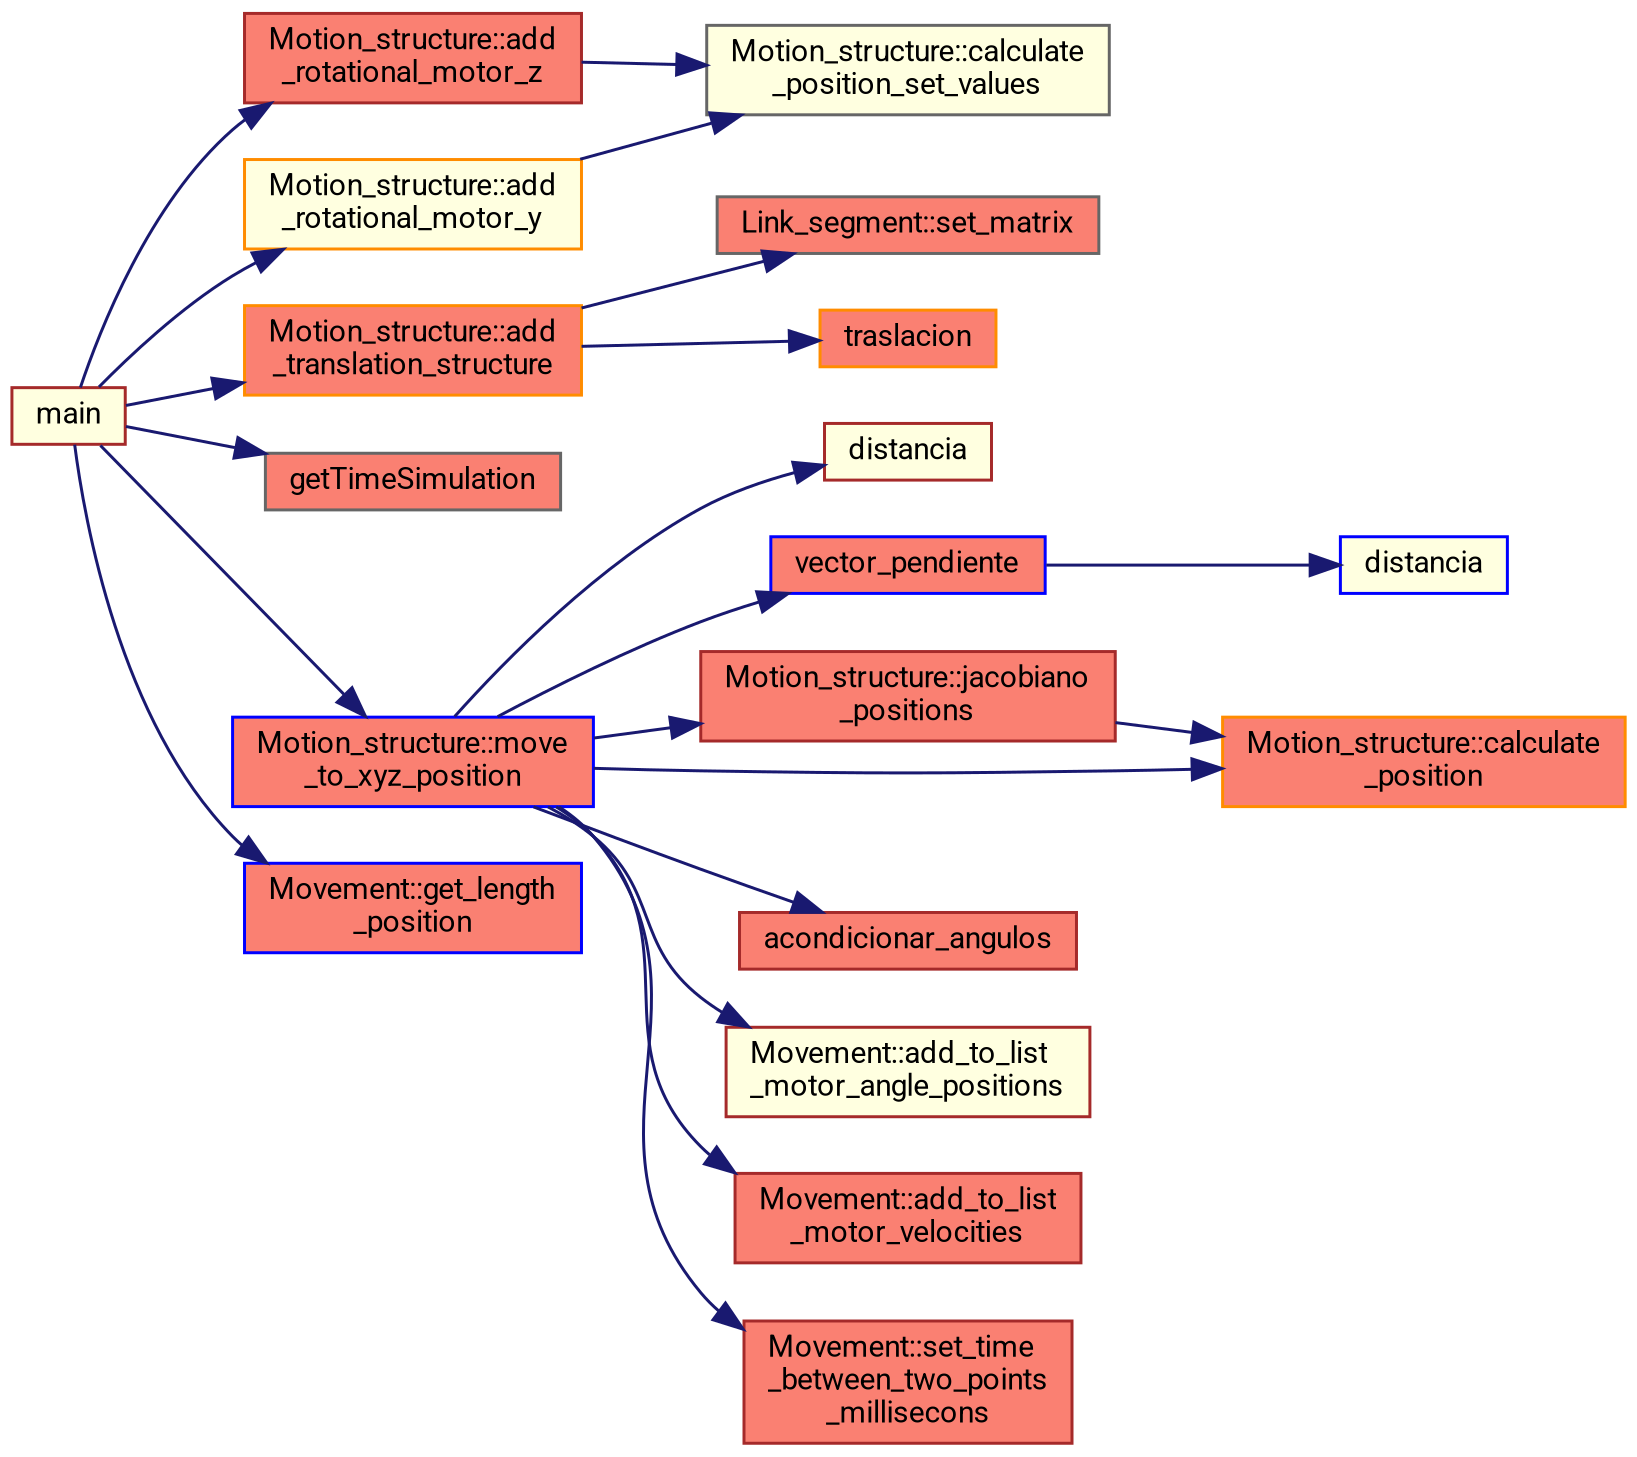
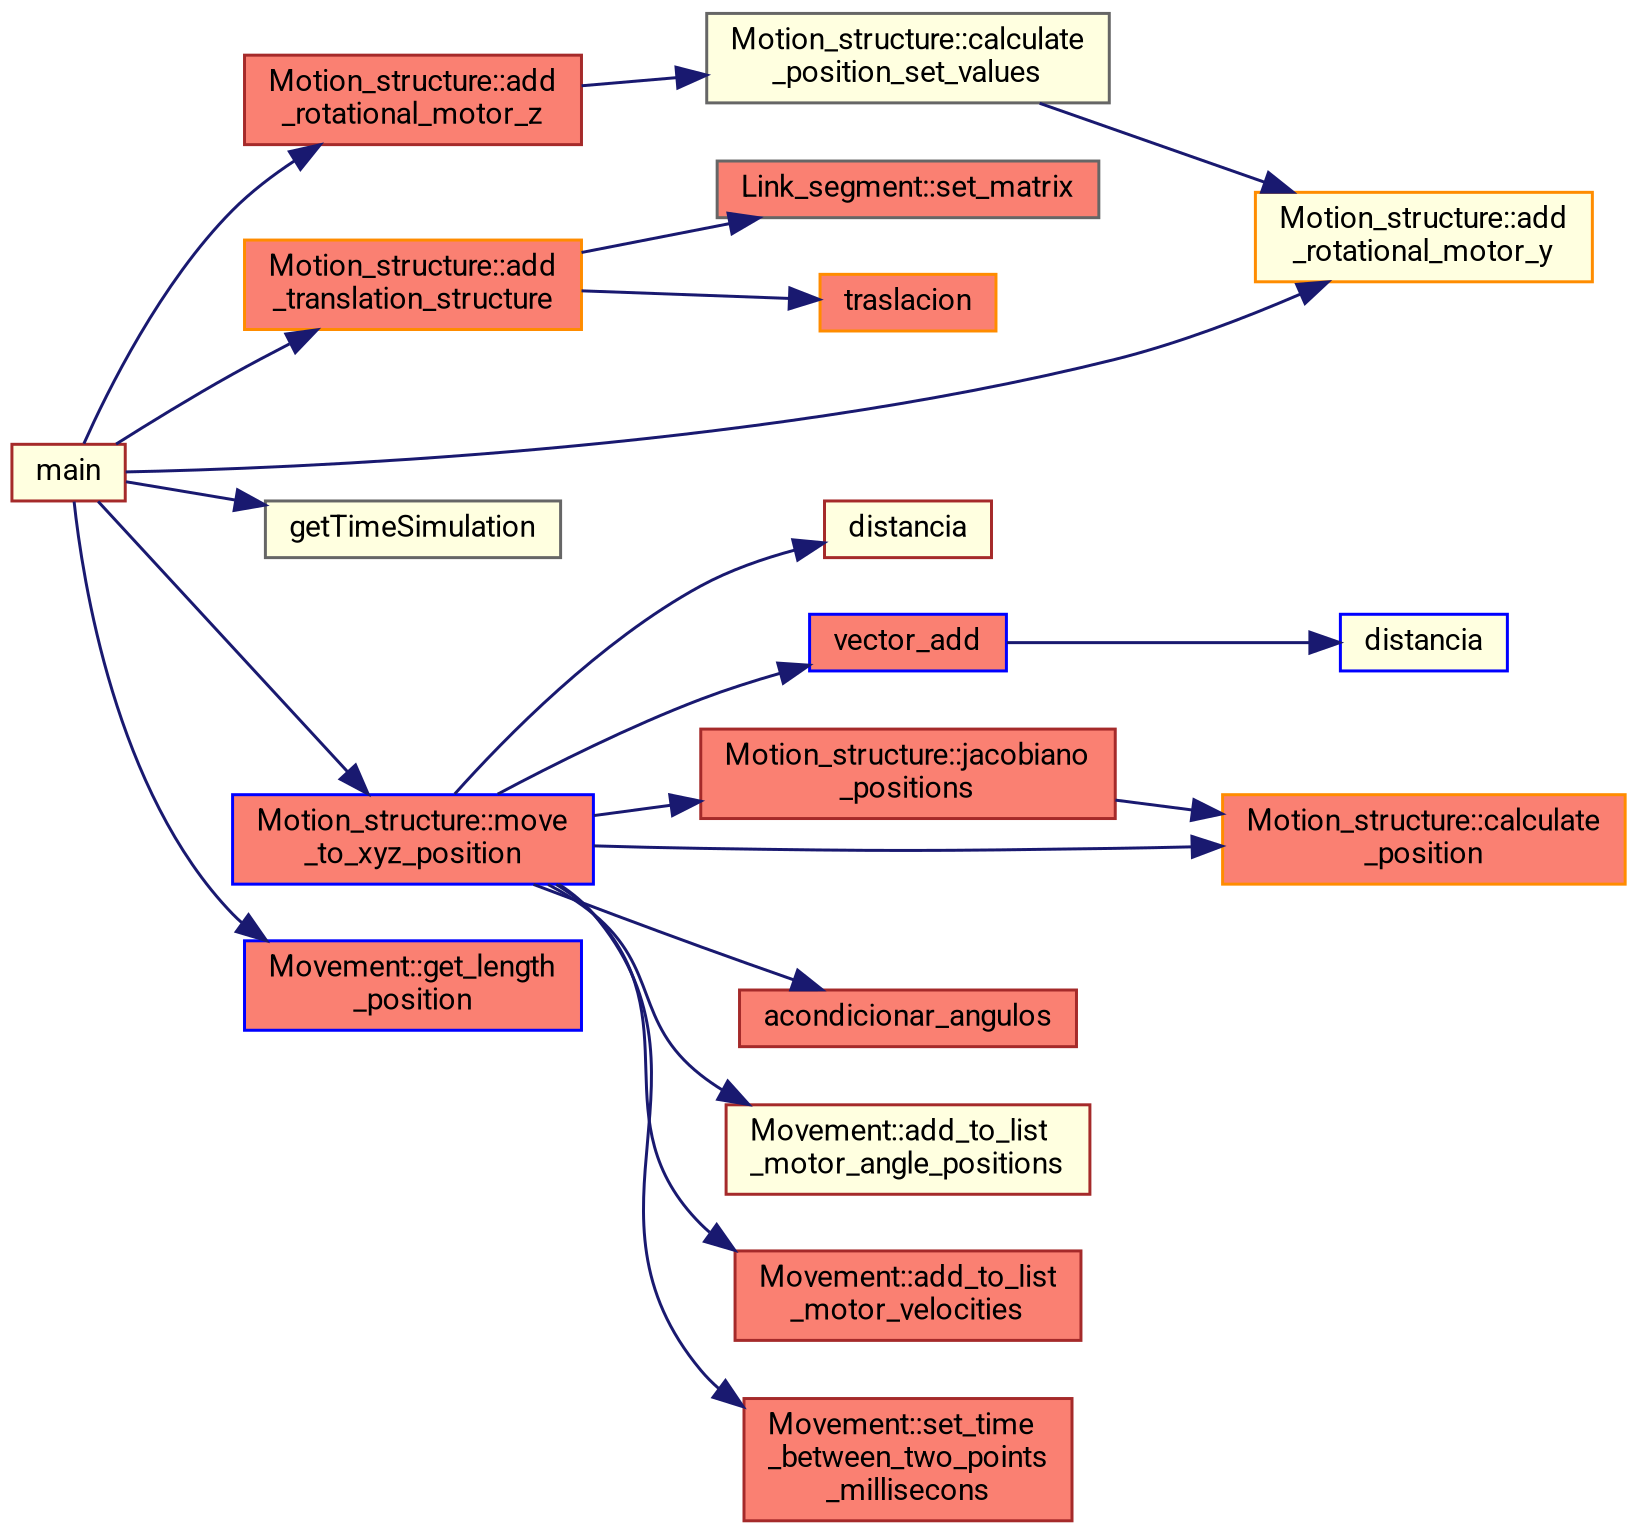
(646, 141) -> (1152, 143)
(413, 482) -> (413, 529)
(908, 565) -> (908, 643)
